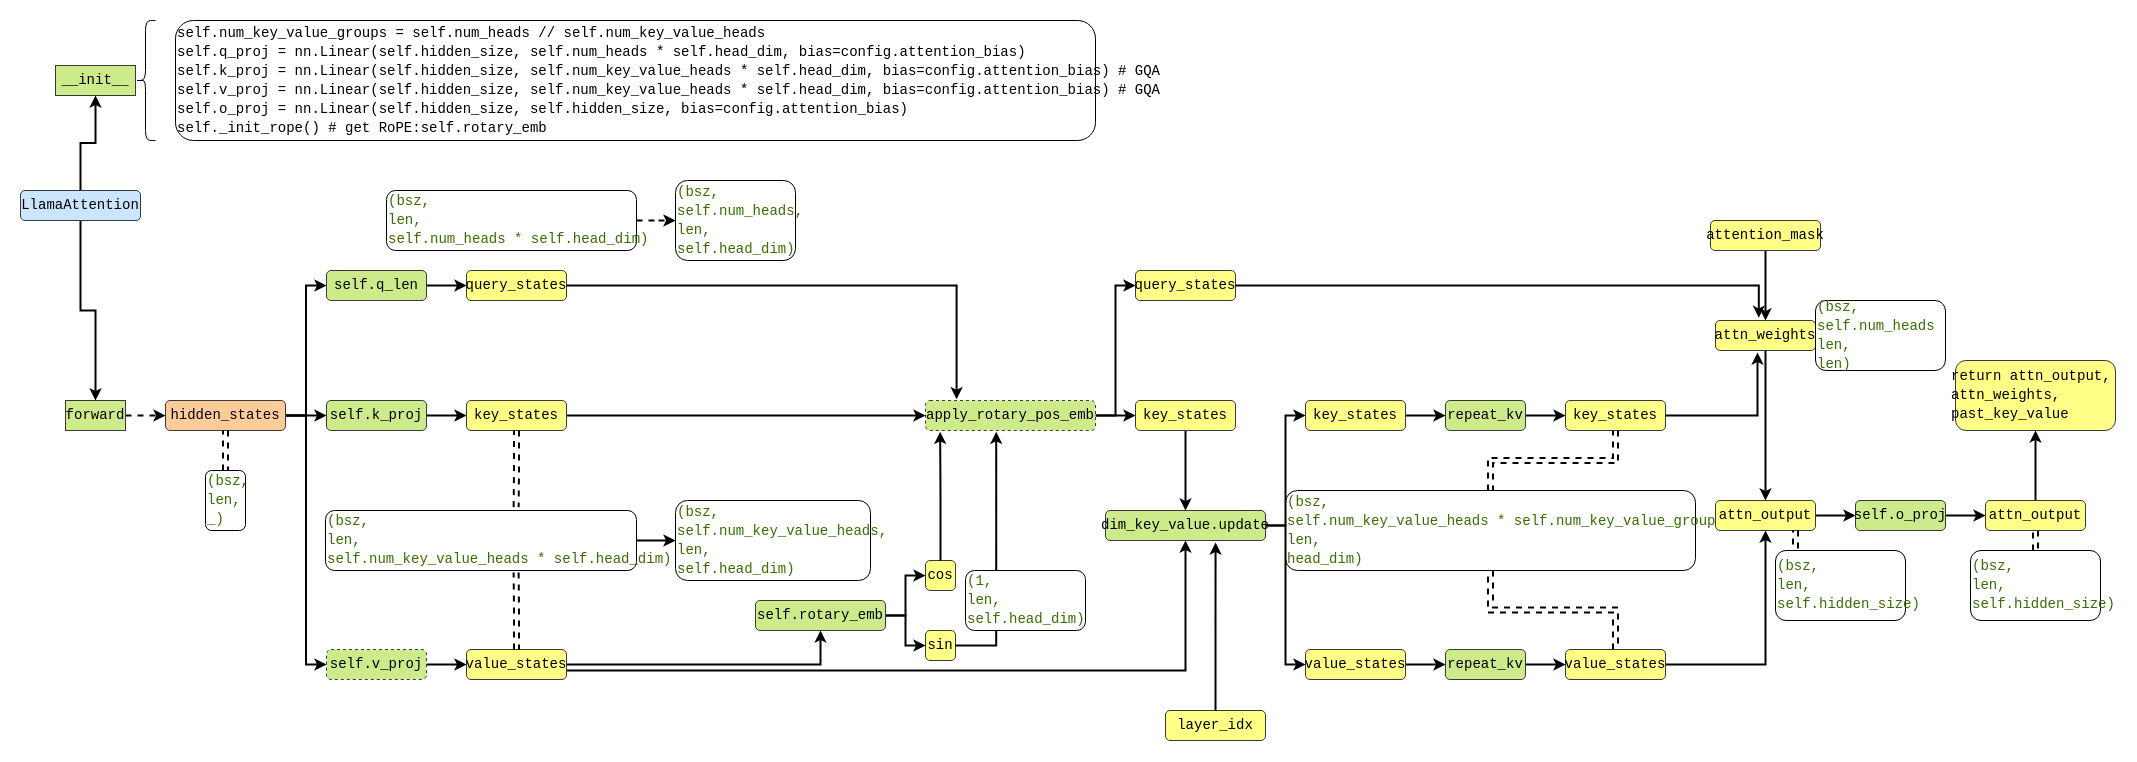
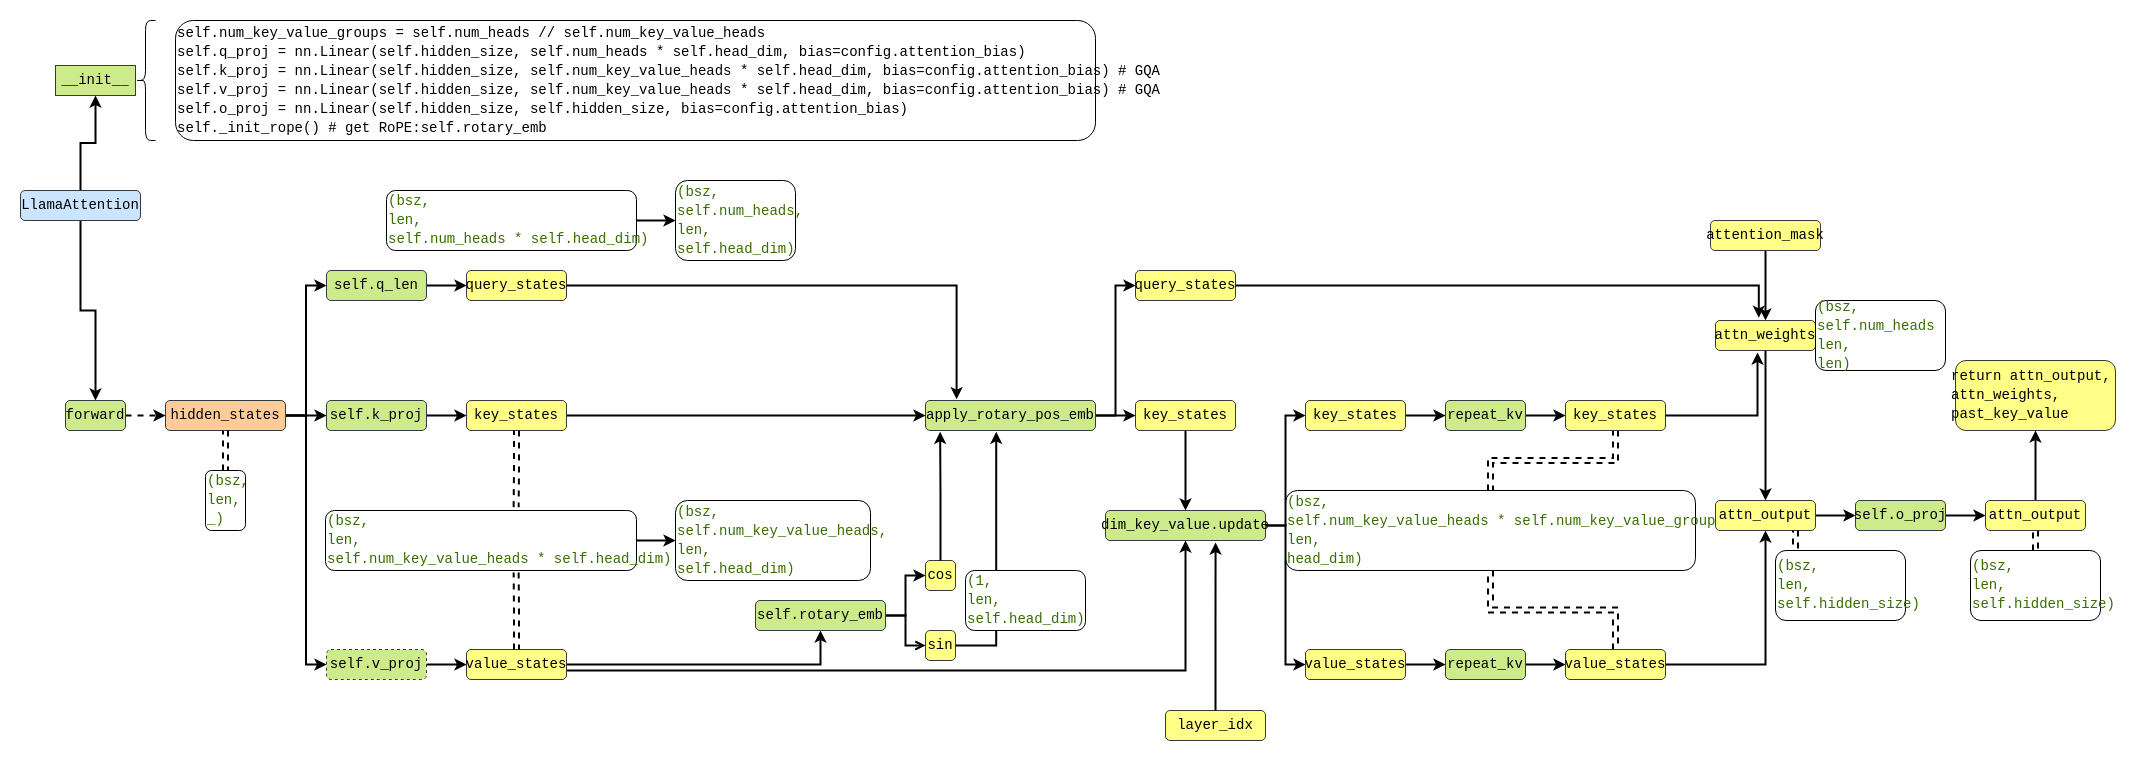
(655, 221) -> (655, 221)
(96, 416) -> (96, 416)
(1011, 416) -> (1011, 416)
(915, 646) -> (916, 646)
